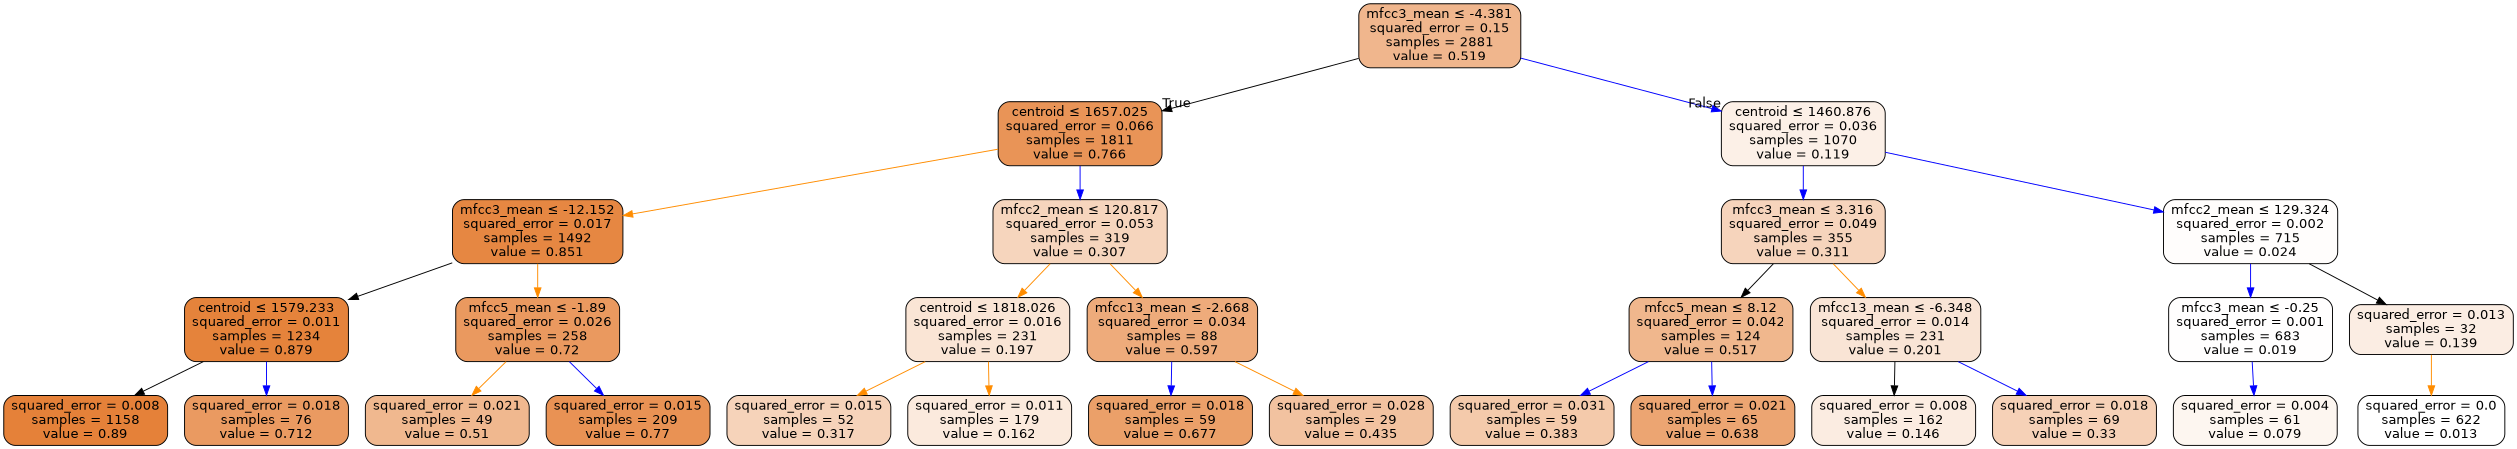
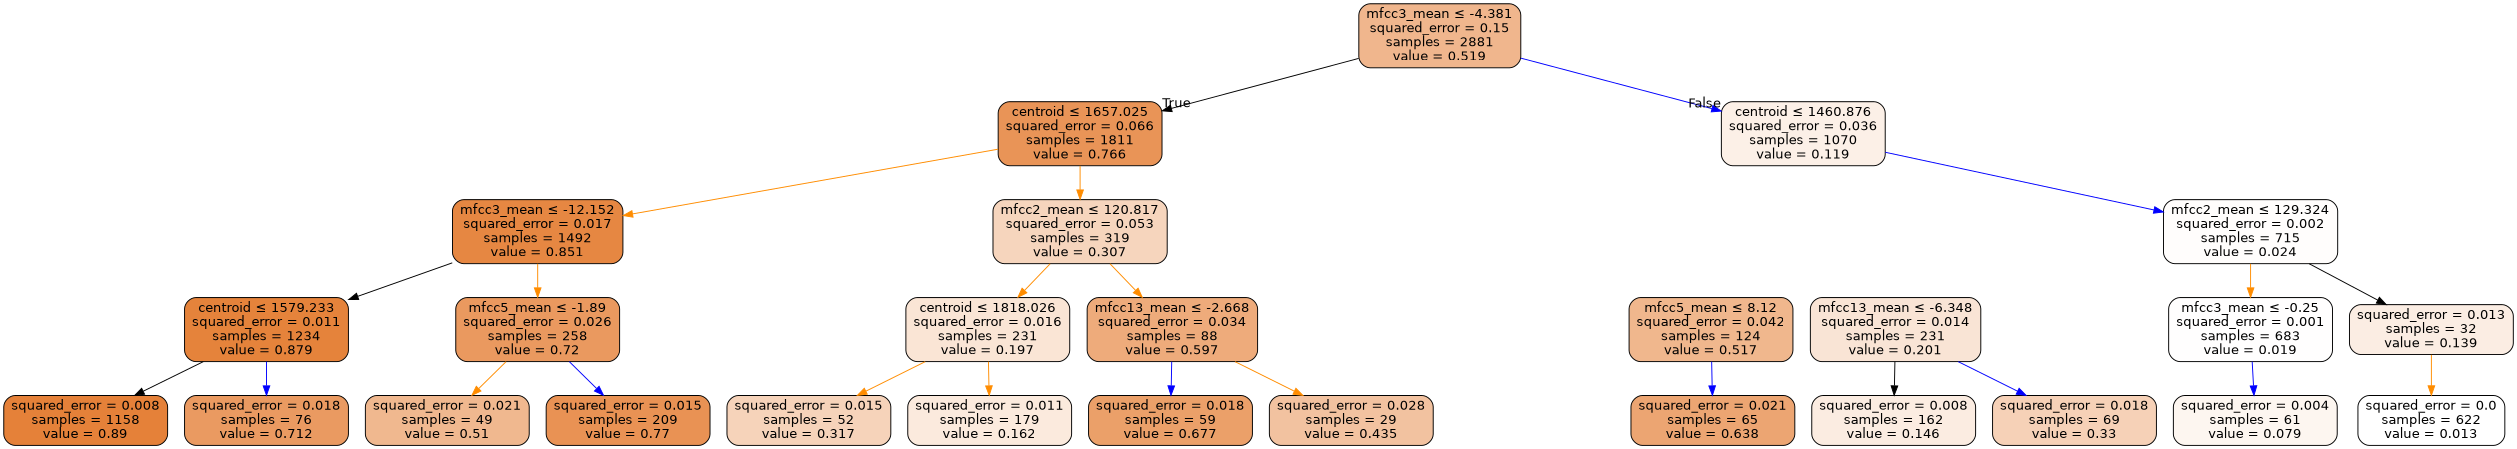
(1080, 178) -> (1080, 178)
(1803, 232) -> none
(2251, 276) -> (2251, 276)
(1532, 420) -> none
